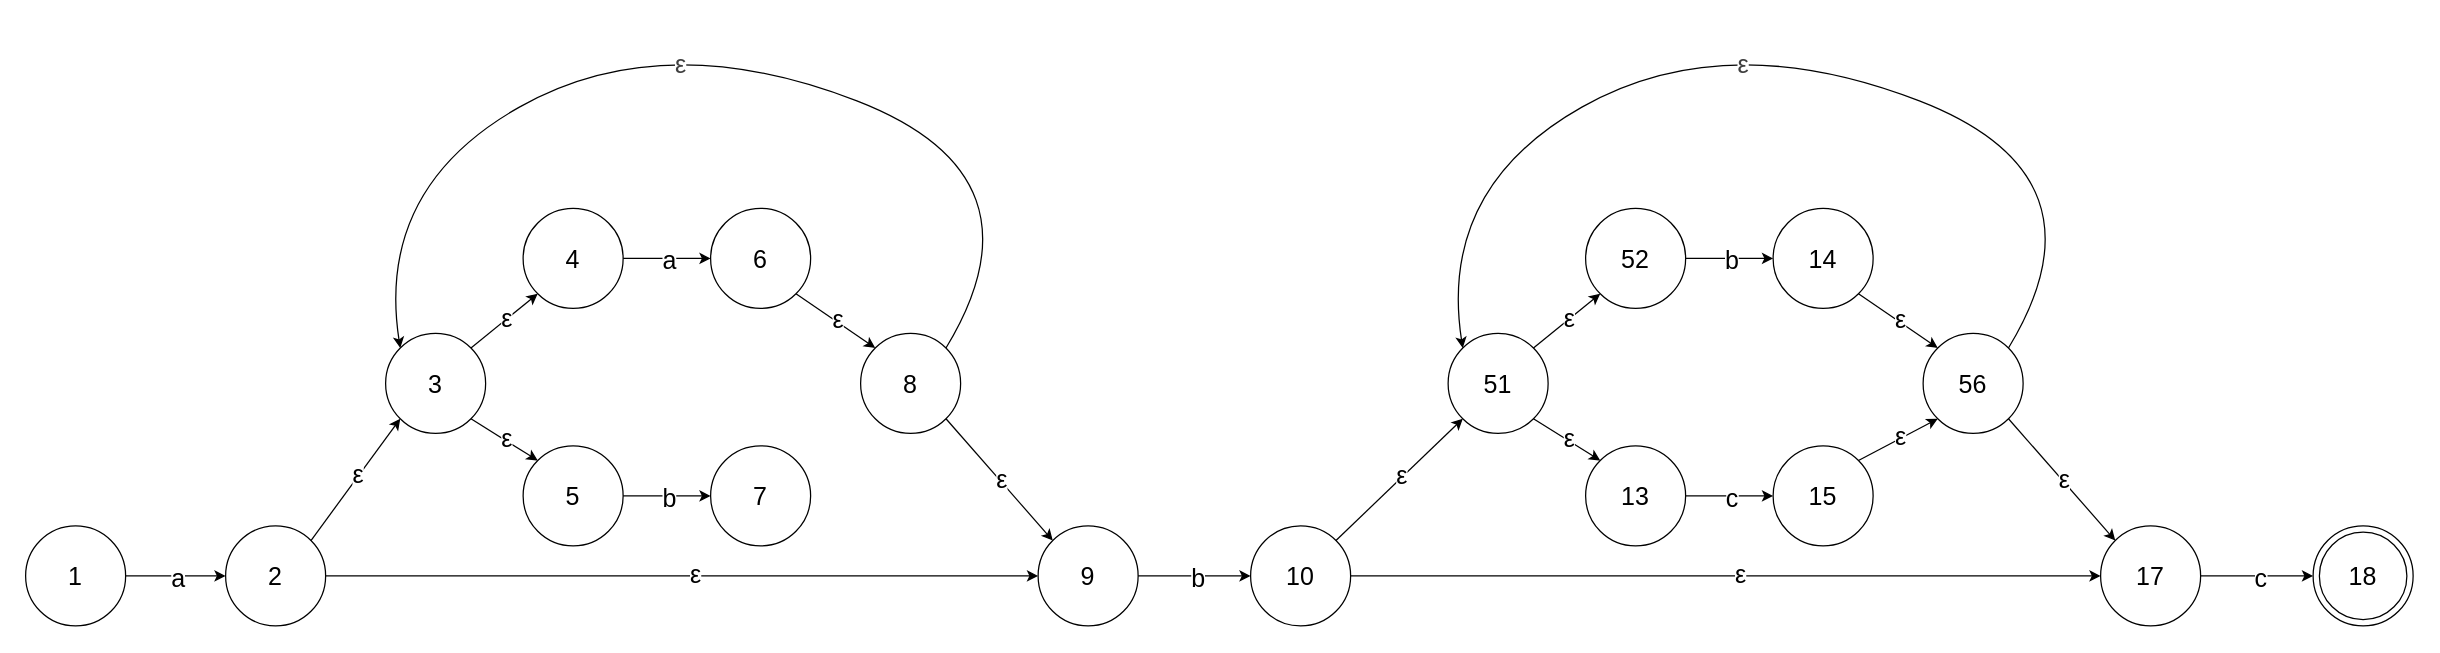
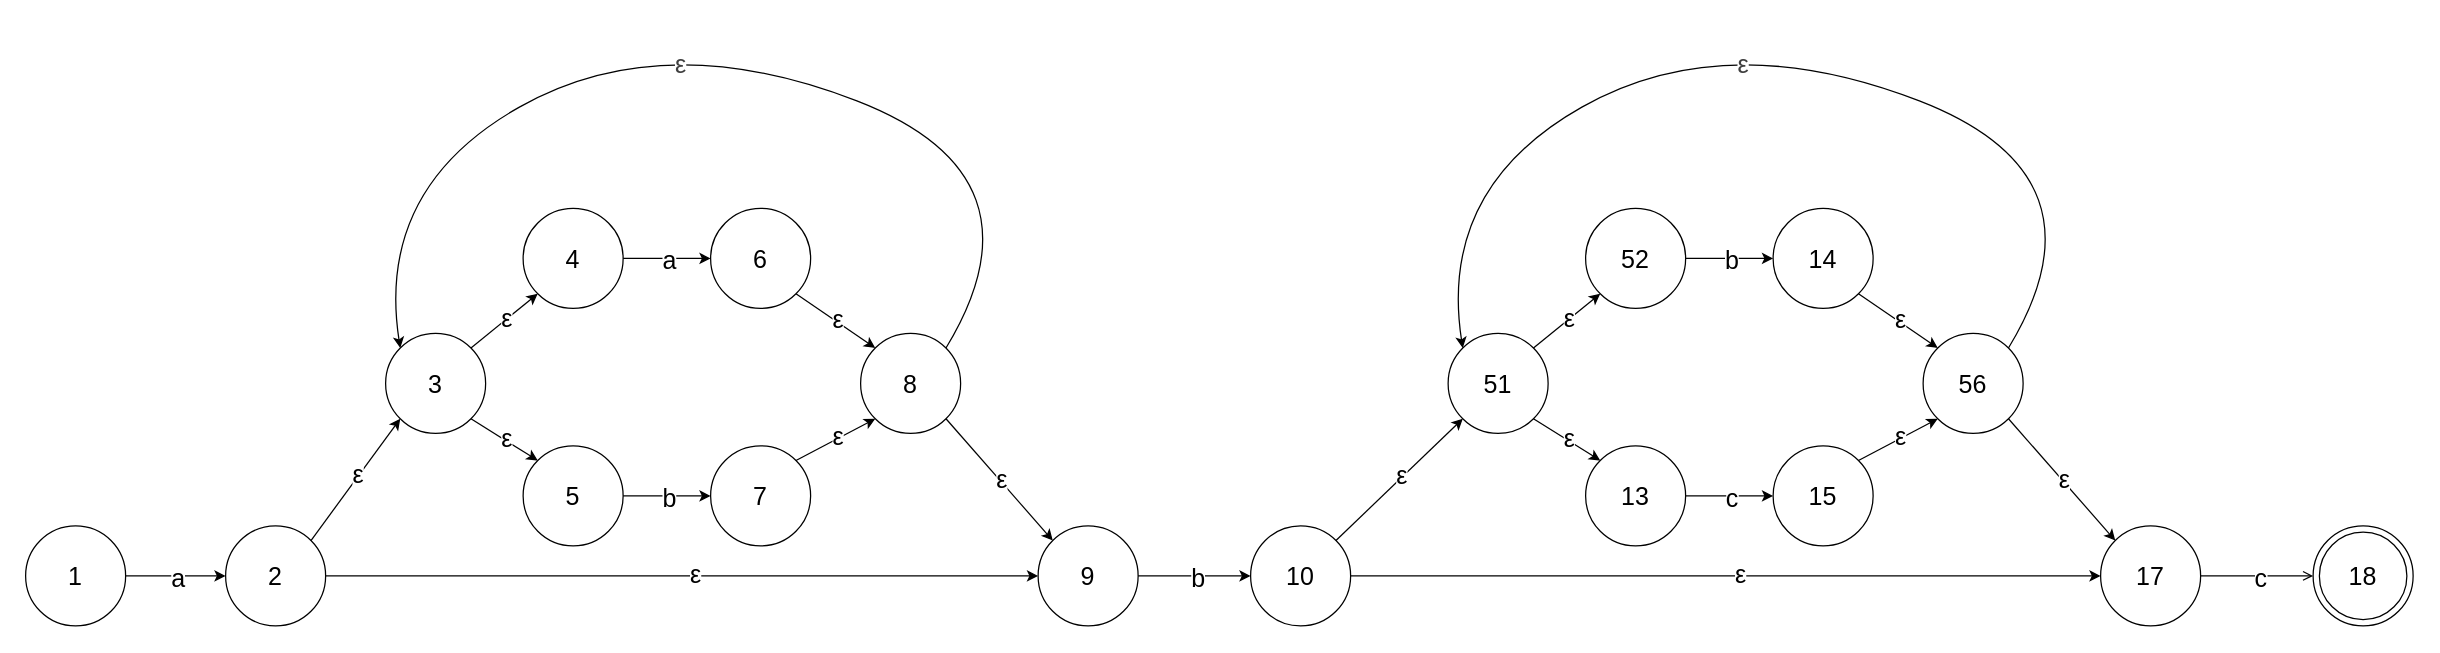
none -> (832, 441)
(2303, 576) -> (2305, 576)
